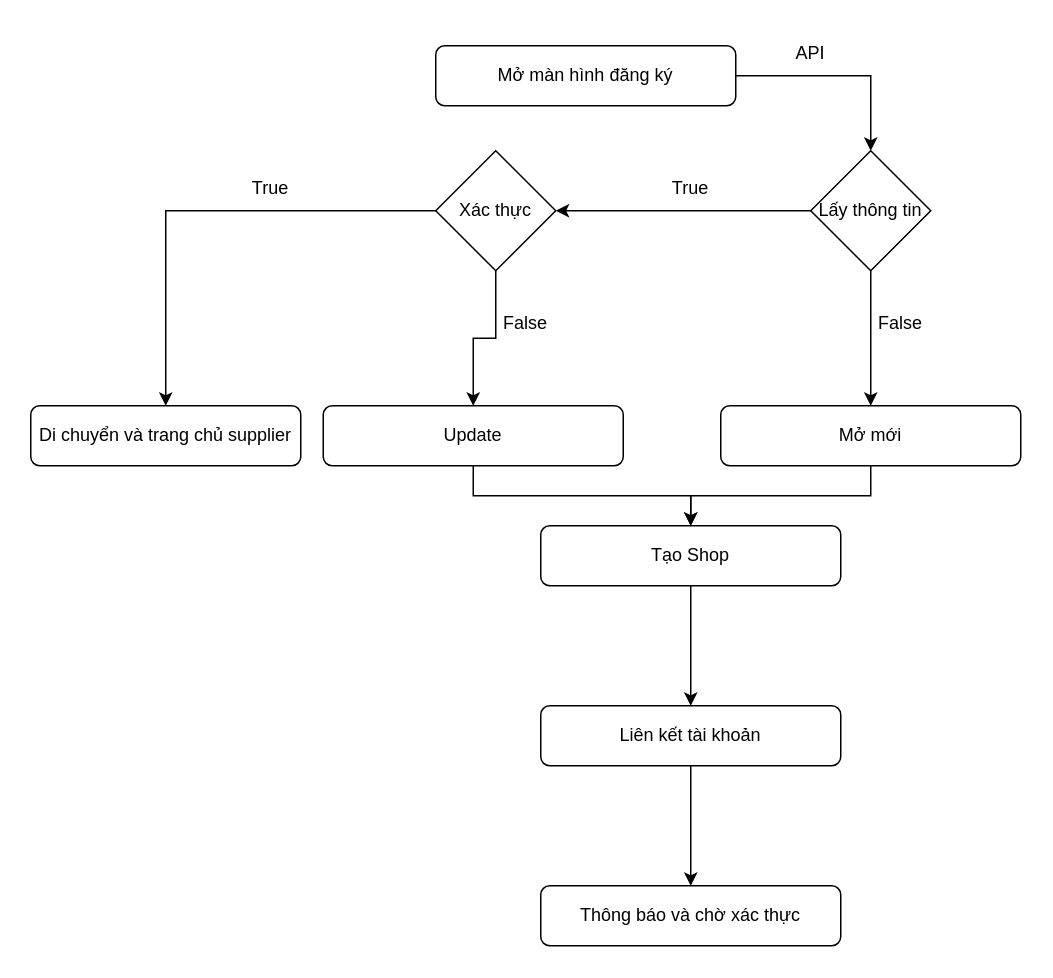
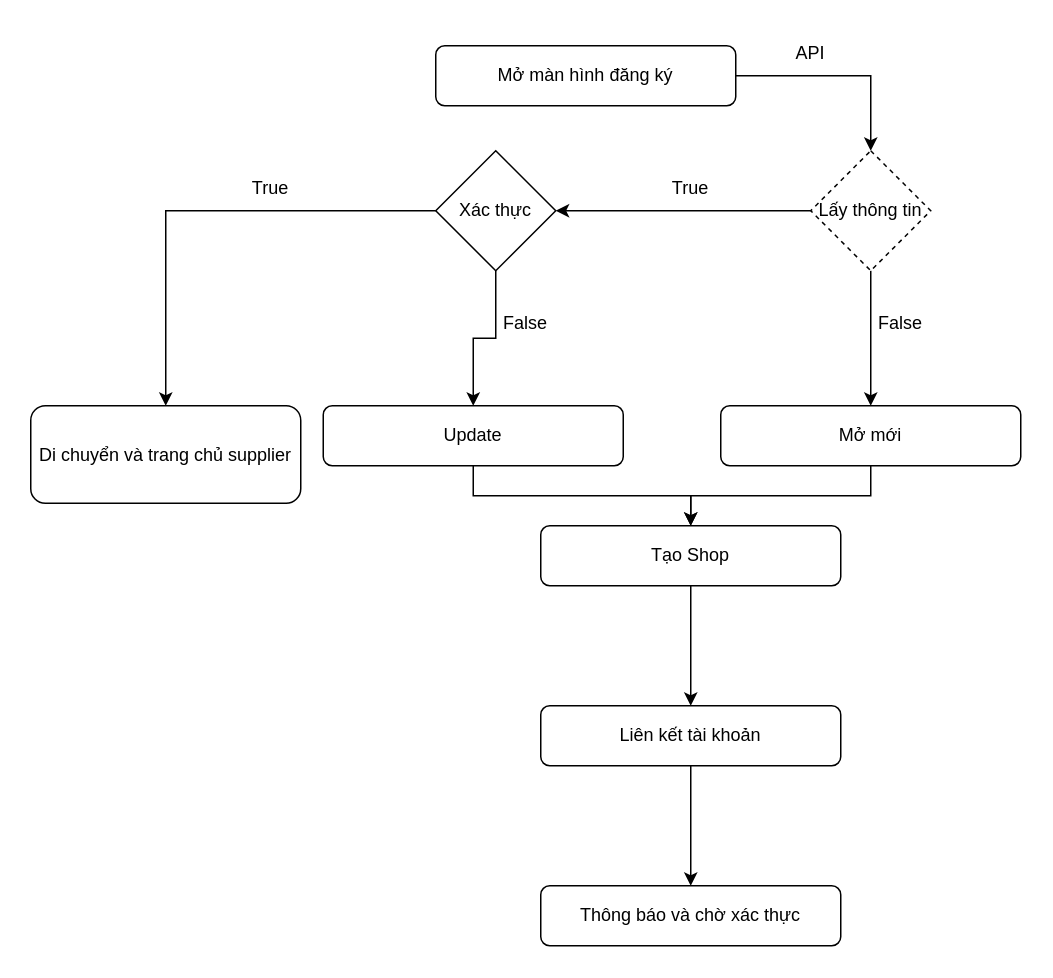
(871, 211) -> (871, 211)
(166, 436) -> (166, 455)
